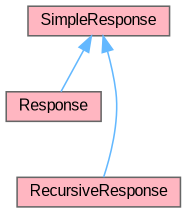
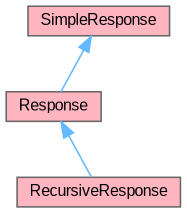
(116, 114) -> (80, 156)
